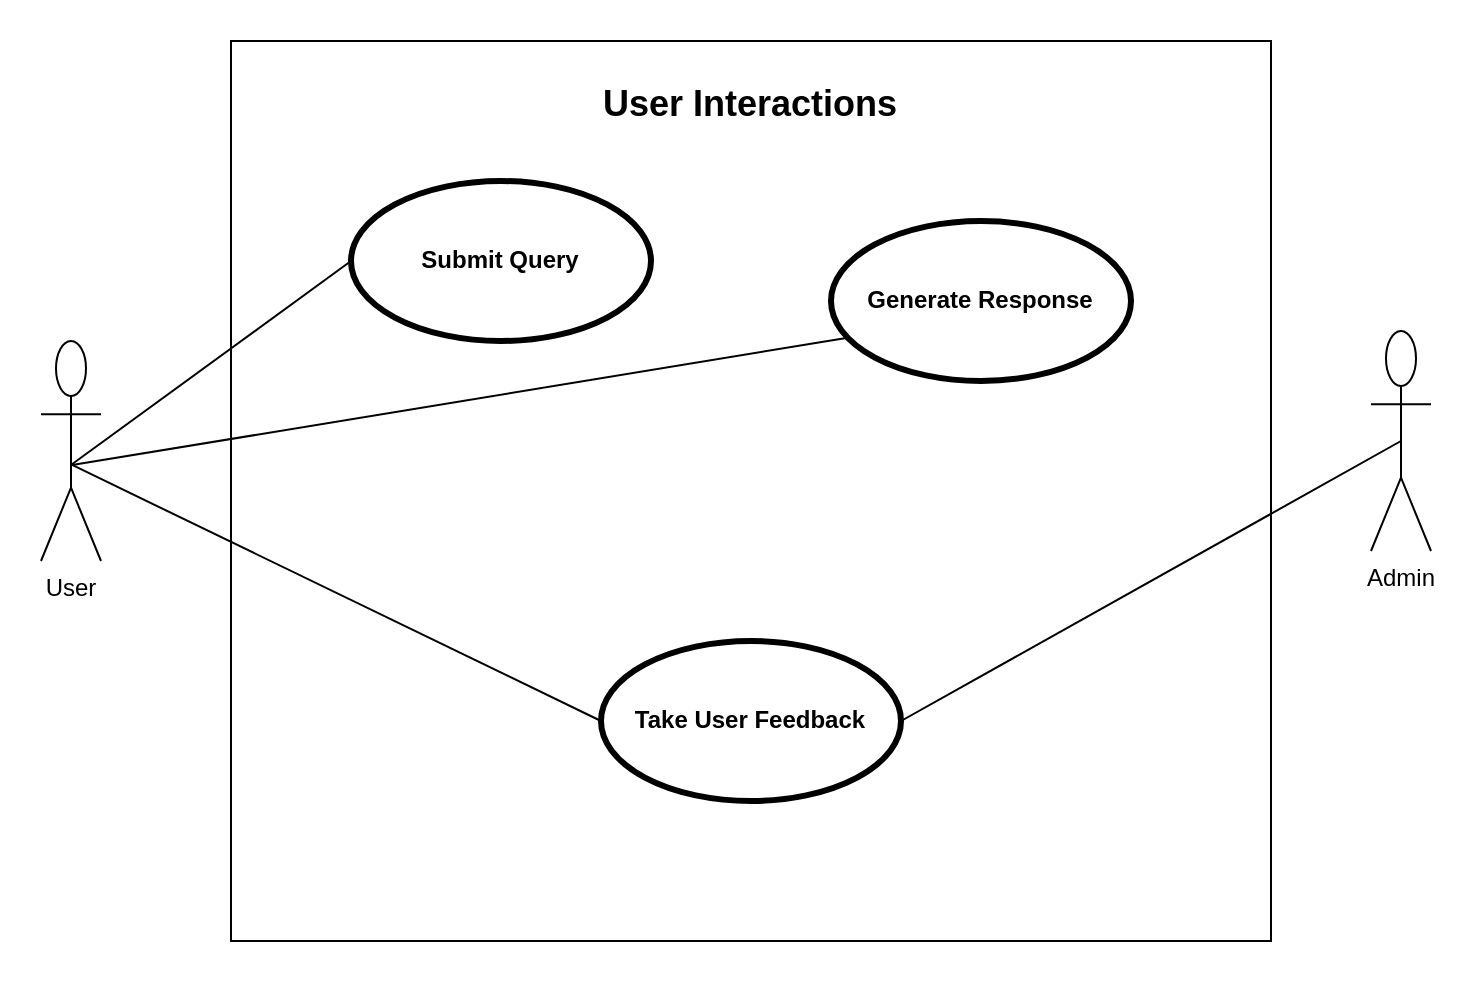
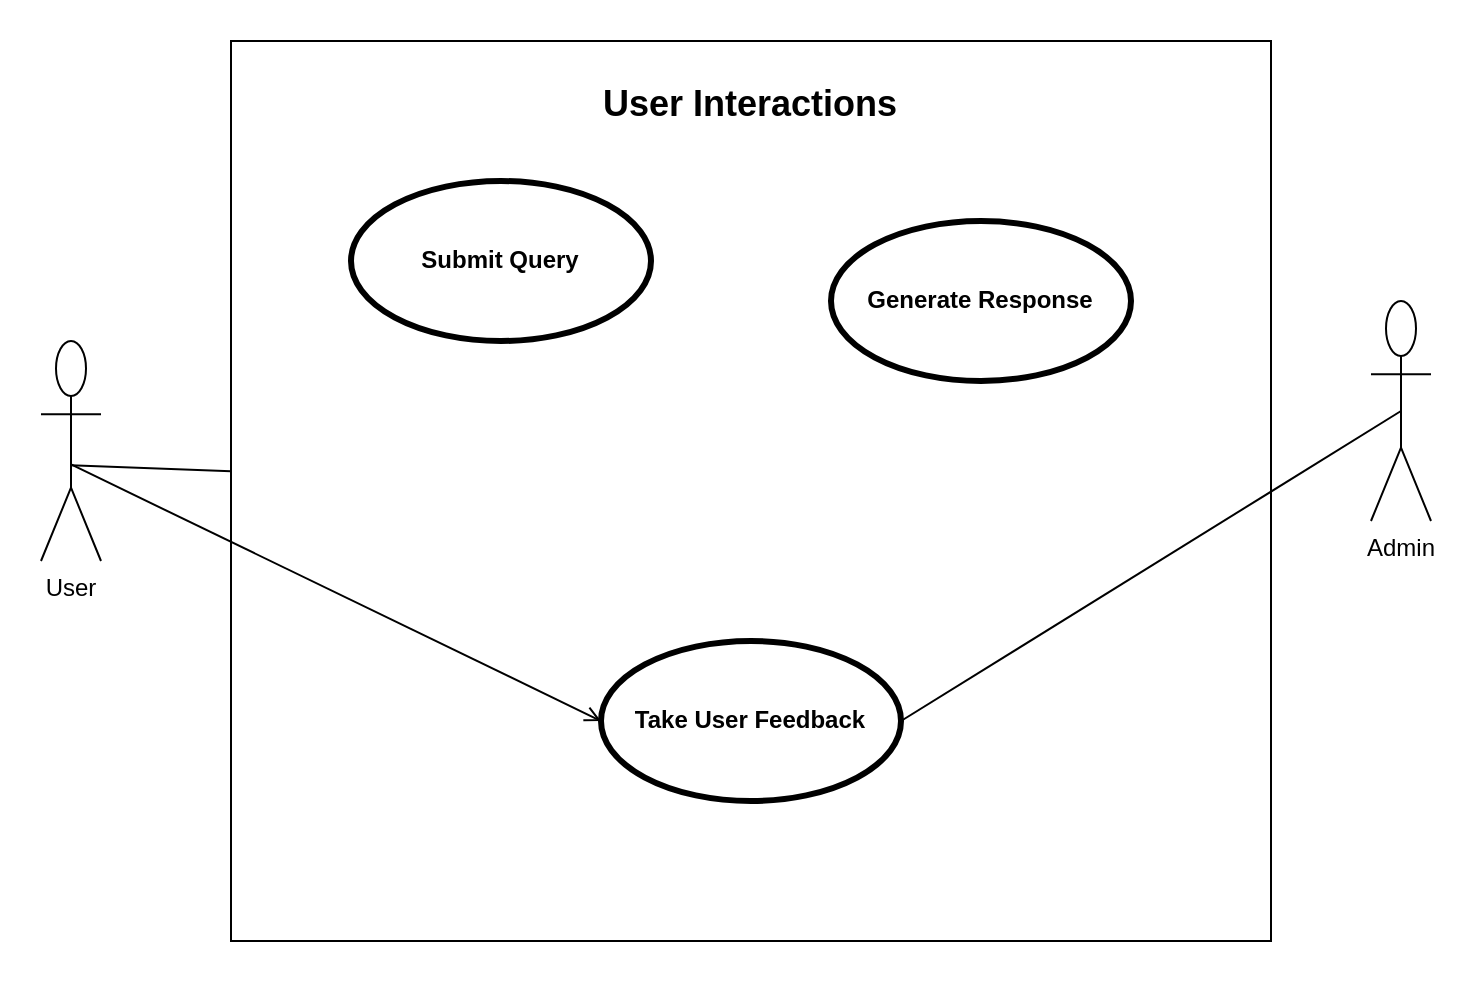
(220, 357) -> none
(465, 400) -> (157, 469)
(1401, 441) -> (1401, 411)
(595, 718) -> (593, 717)
